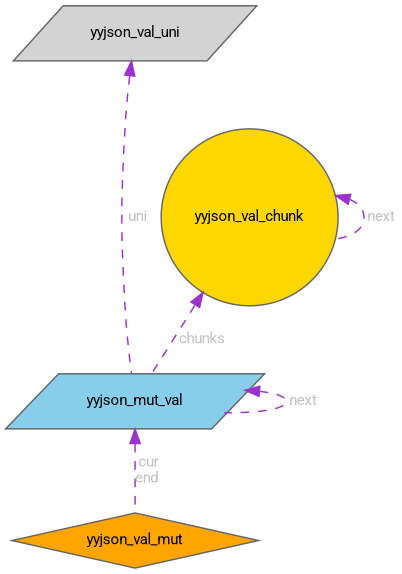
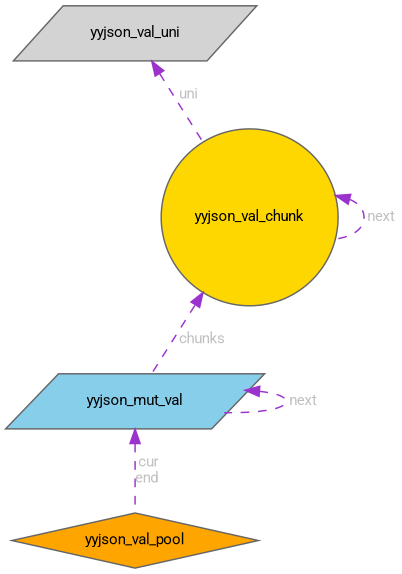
(122, 225) -> (181, 108)
(135, 541) -> (135, 541)
